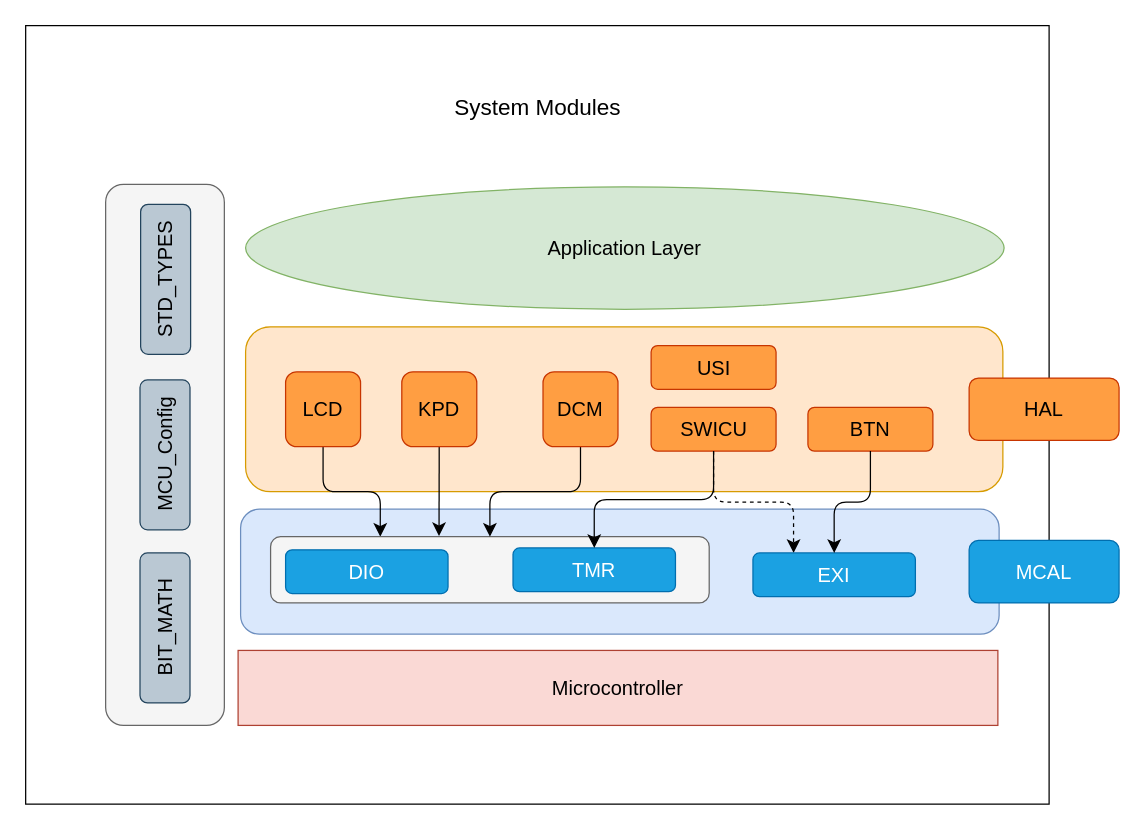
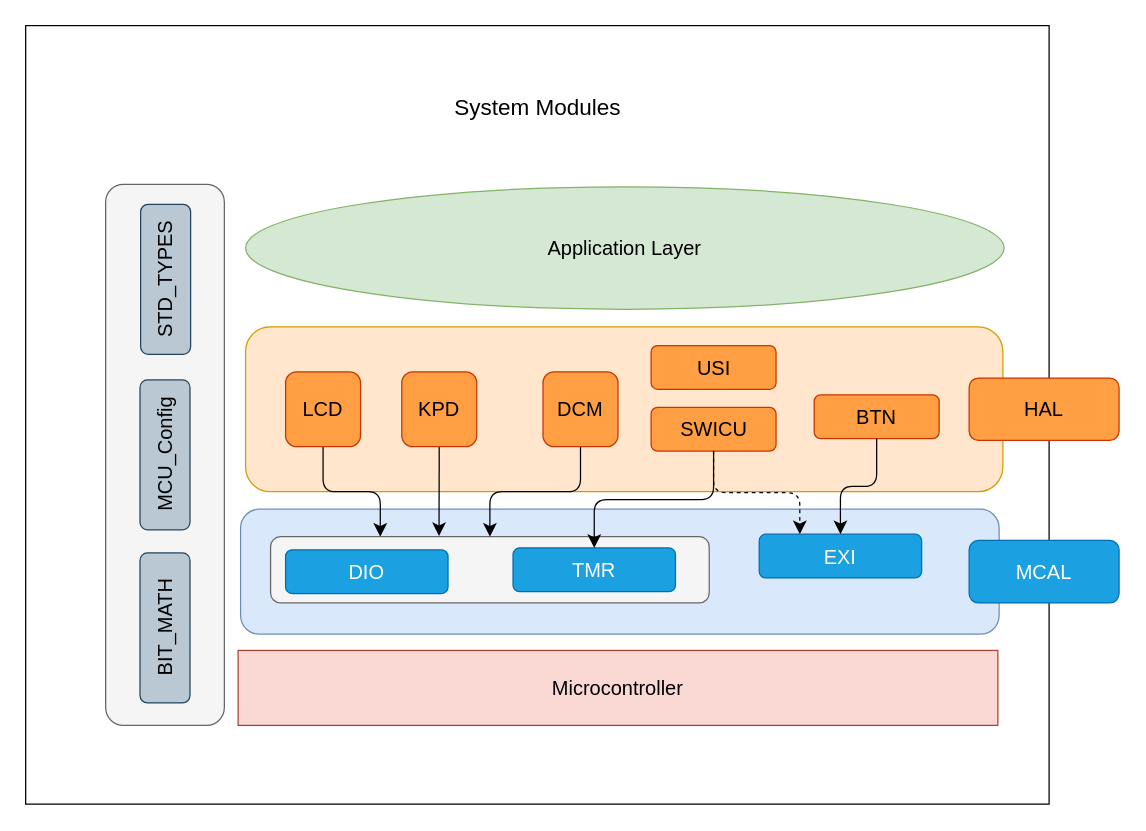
(871, 429) -> (877, 417)
(834, 575) -> (841, 556)
